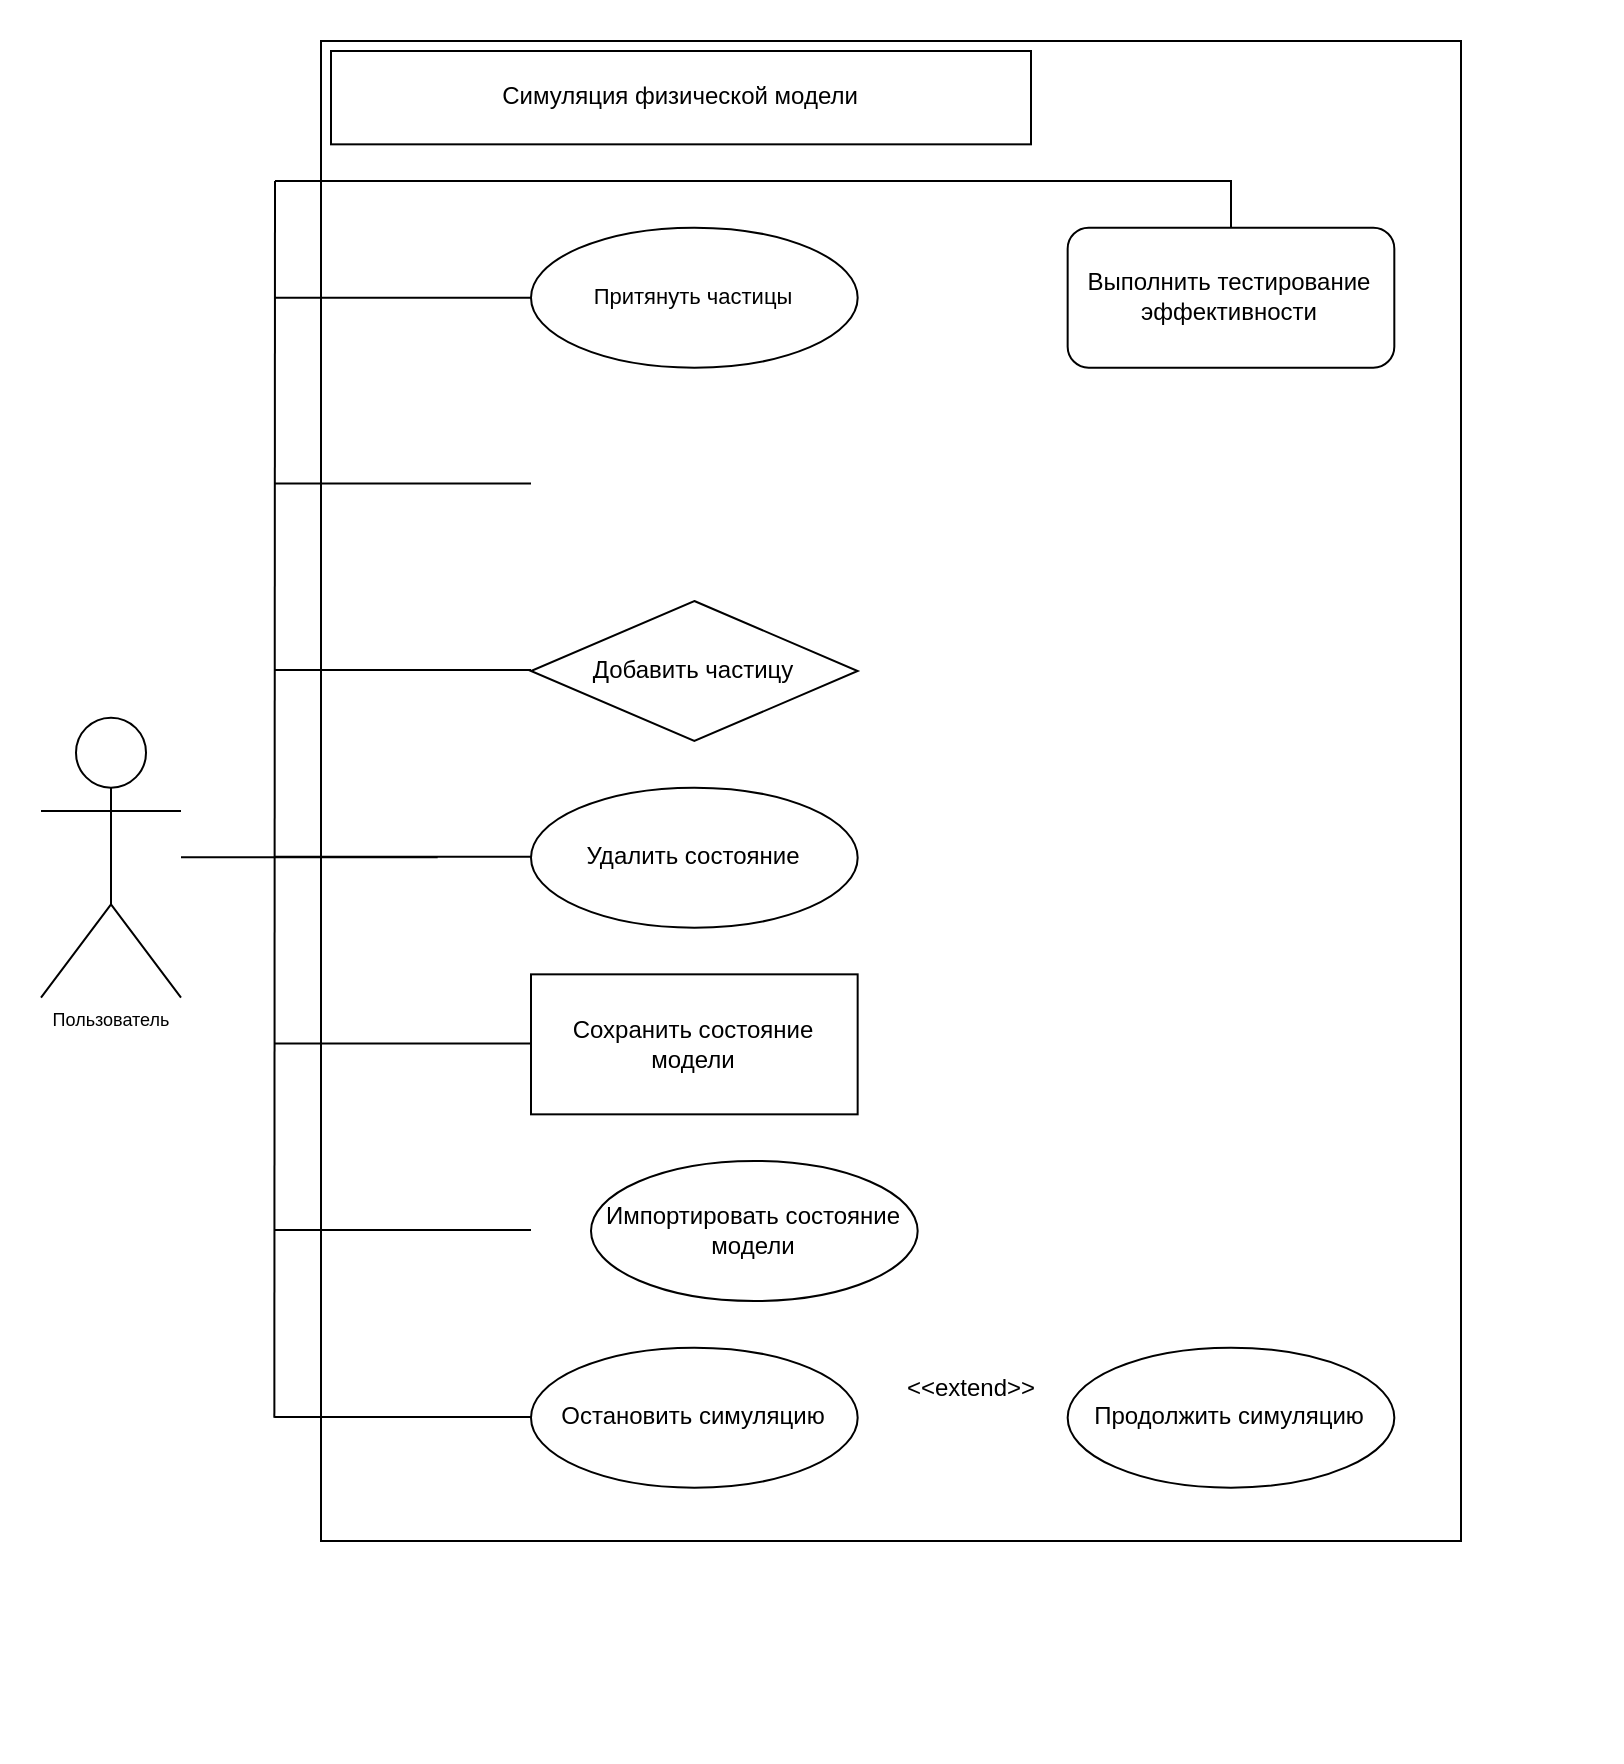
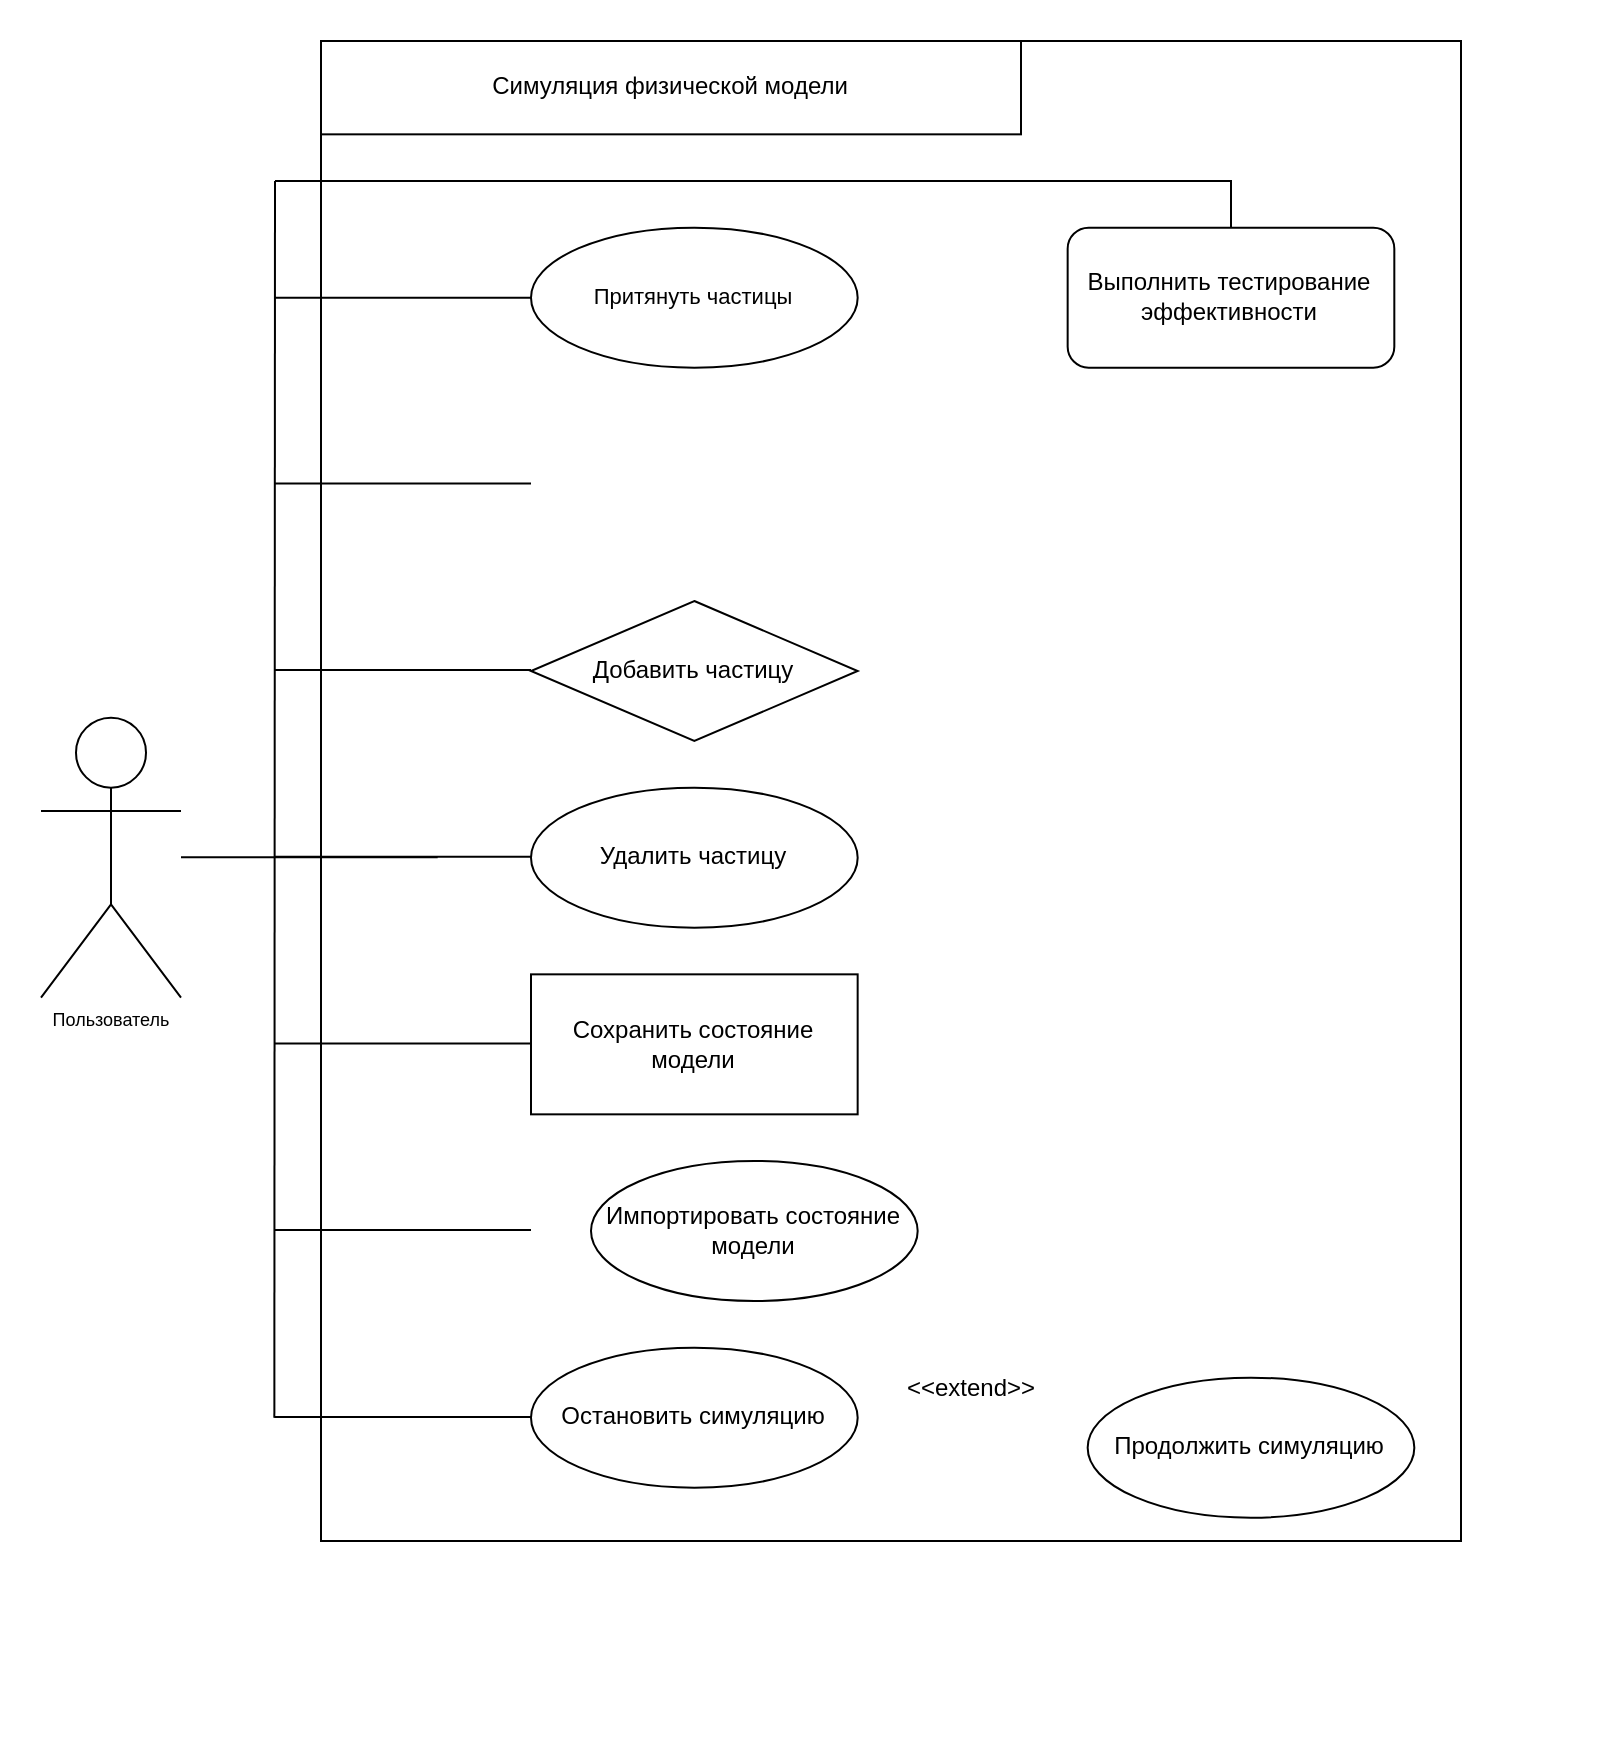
(681, 98) -> (671, 88)
(694, 857) -> (694, 857)
(1231, 1418) -> (1251, 1448)
